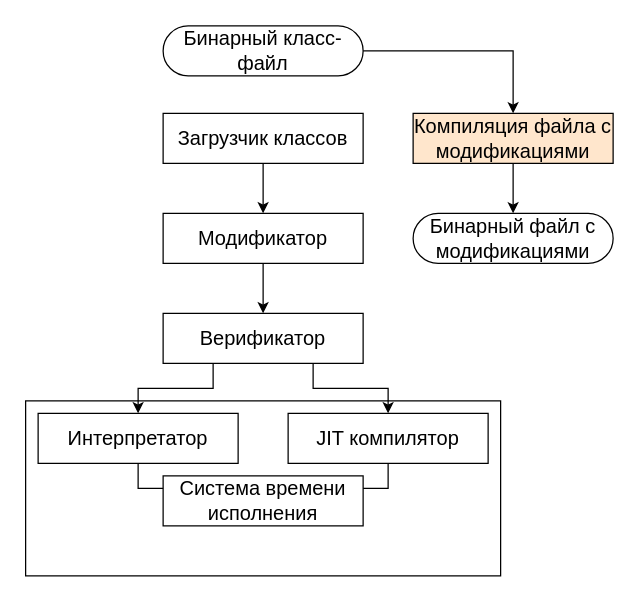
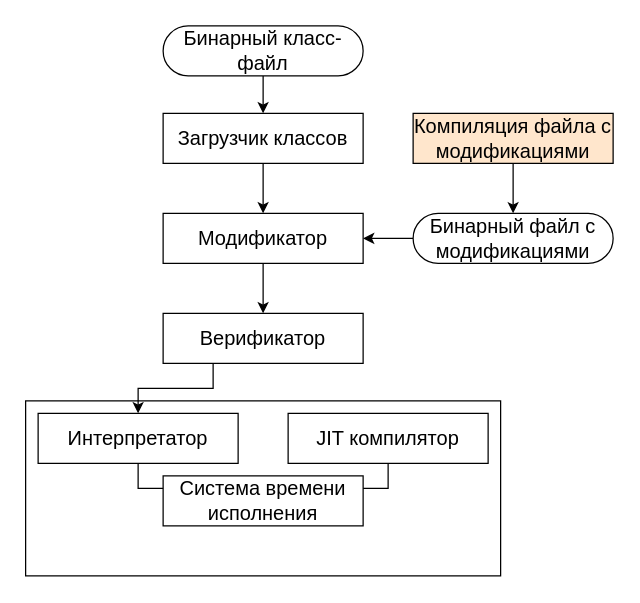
(465, 51) -> (263, 99)
none -> (392, 238)
(346, 388) -> none
